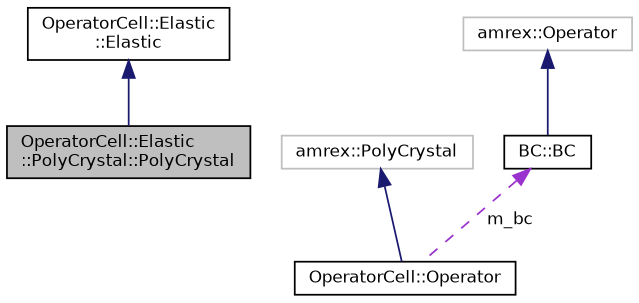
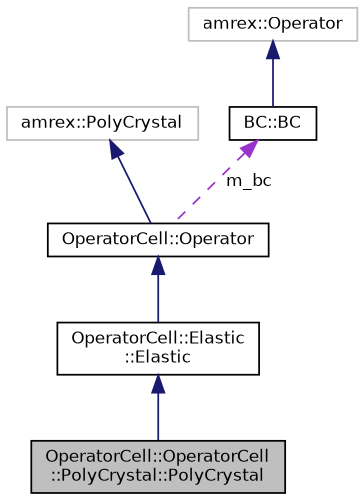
(129, 152) -> (158, 467)
none -> (158, 298)
